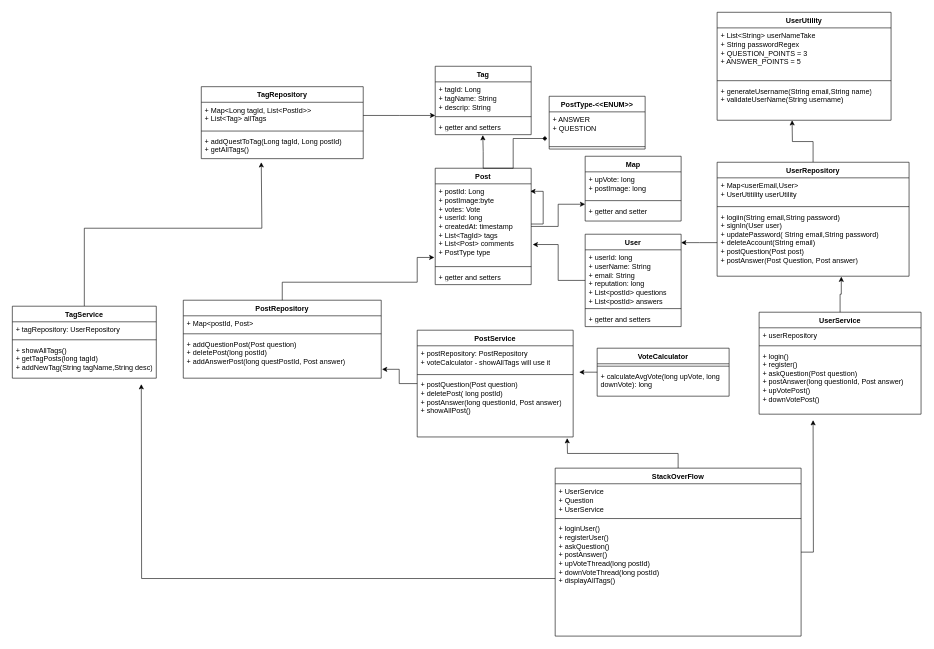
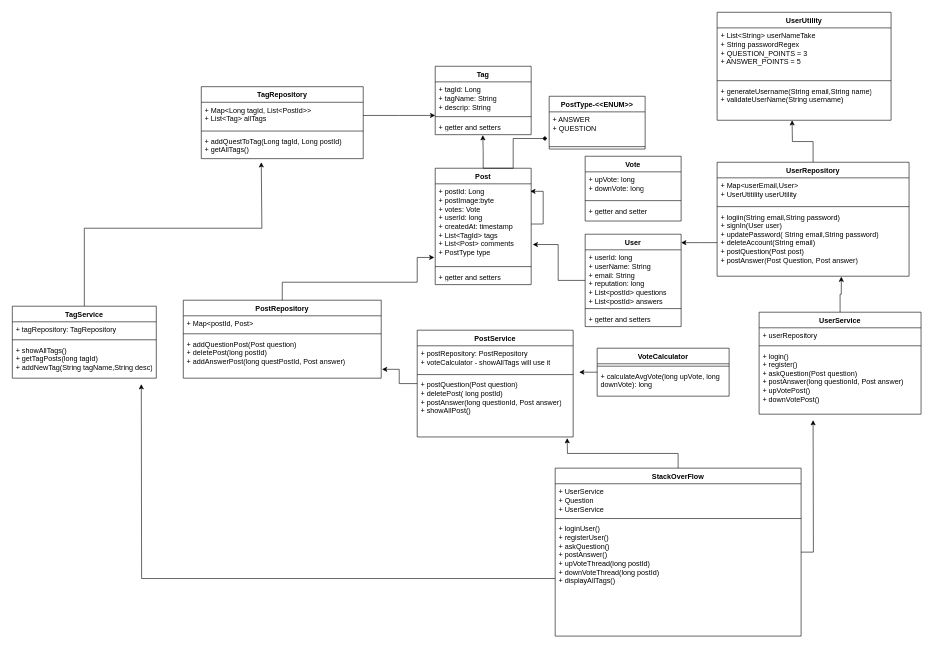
(633, 165) -> (633, 165)
(619, 185) -> (617, 185)
(546, 227) -> none
(74, 330) -> (72, 330)
